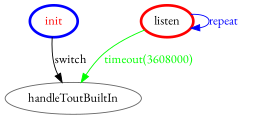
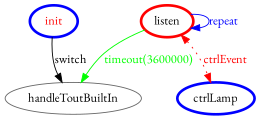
(149, 60) -> (149, 60)
none -> (216, 98)
